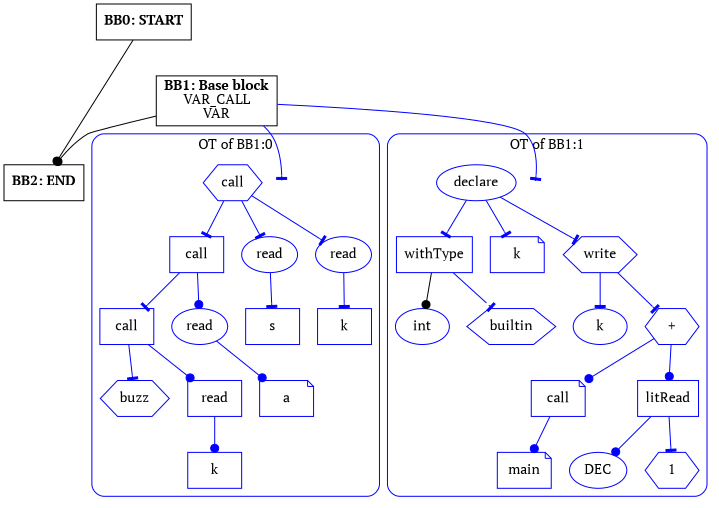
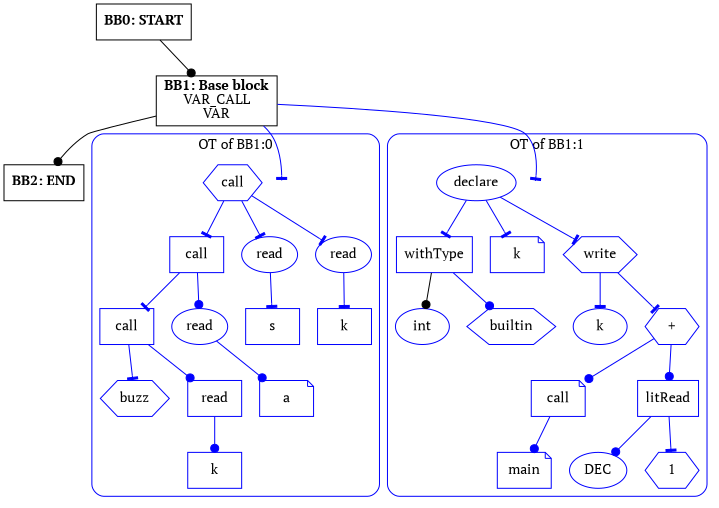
(96, 99) -> (174, 55)
(470, 288) -> (470, 288)
